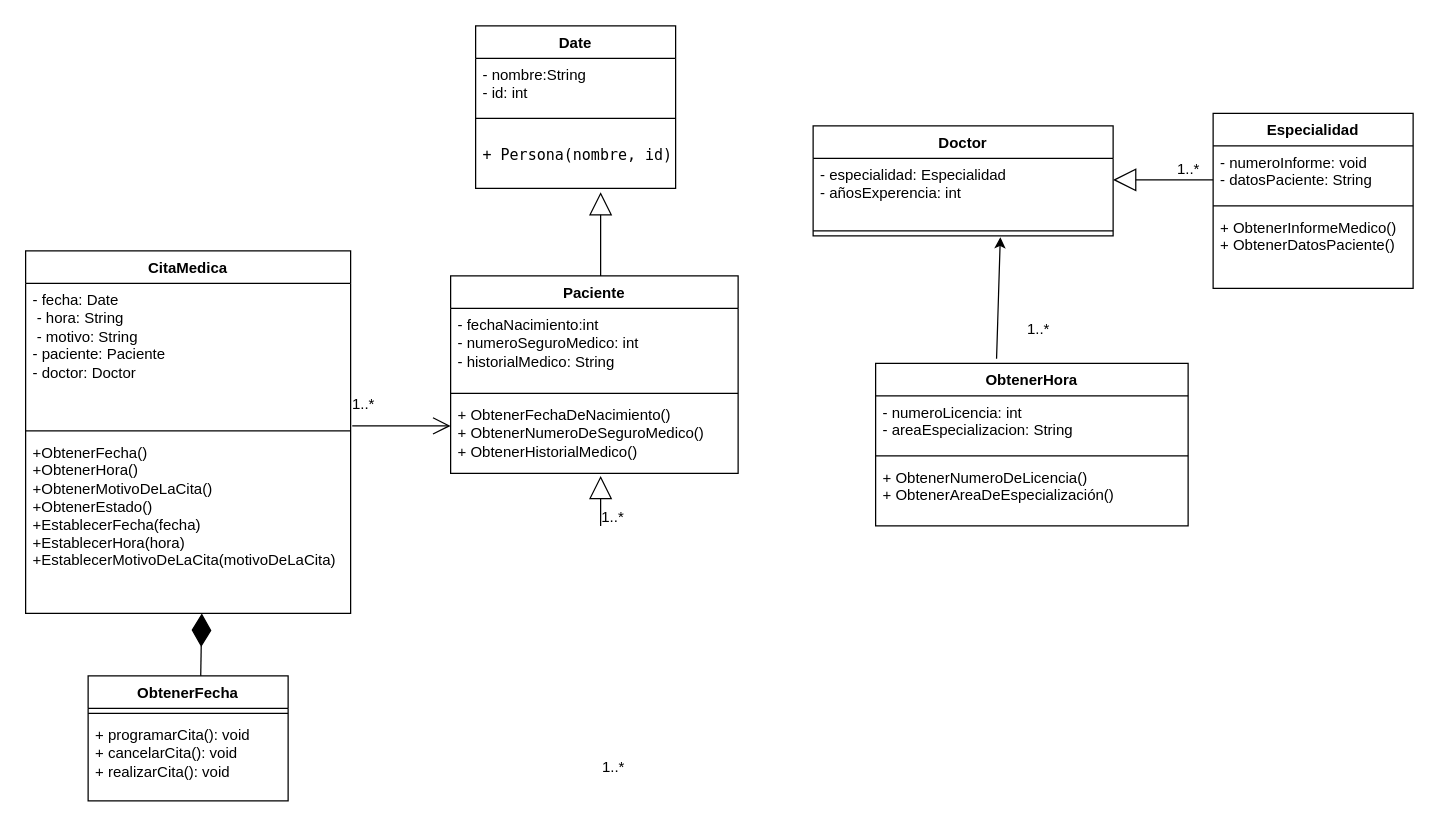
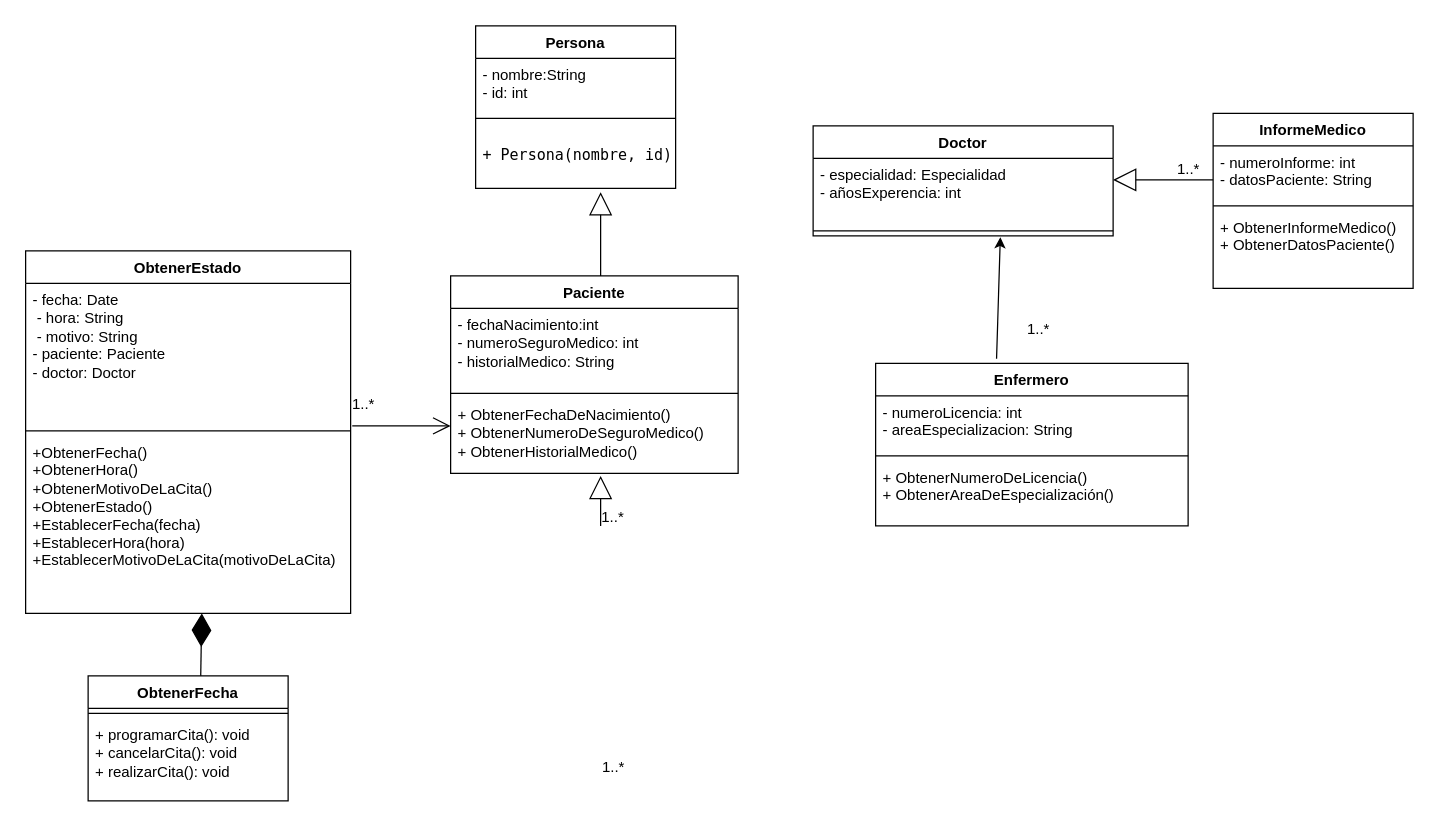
(576, 43) -> (576, 43)
(1313, 131) -> (1313, 131)
(1307, 172) -> (1307, 172)
(188, 268) -> (188, 268)
(1032, 381) -> (1032, 381)
